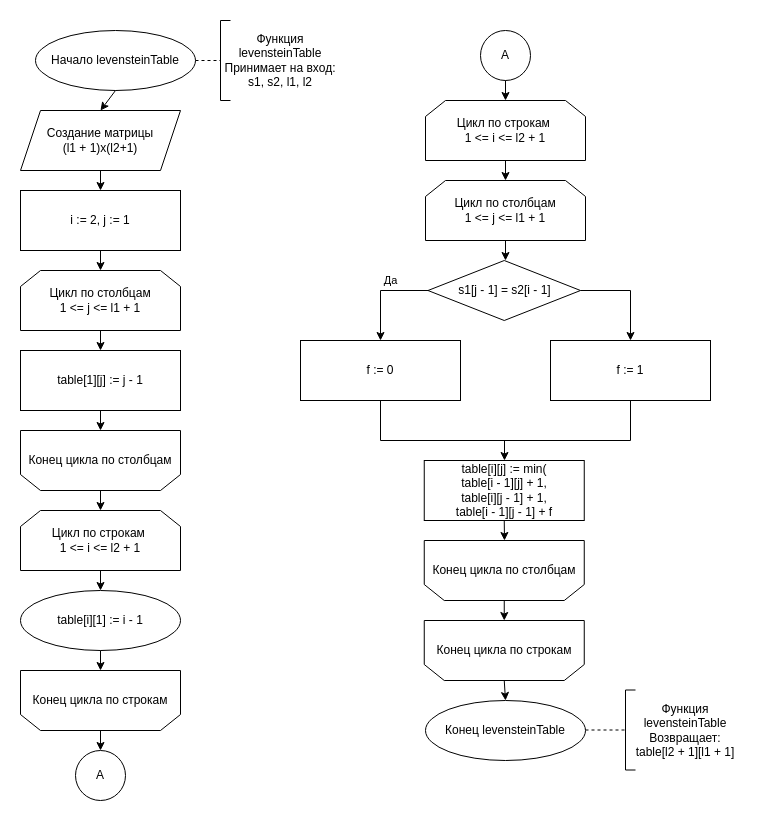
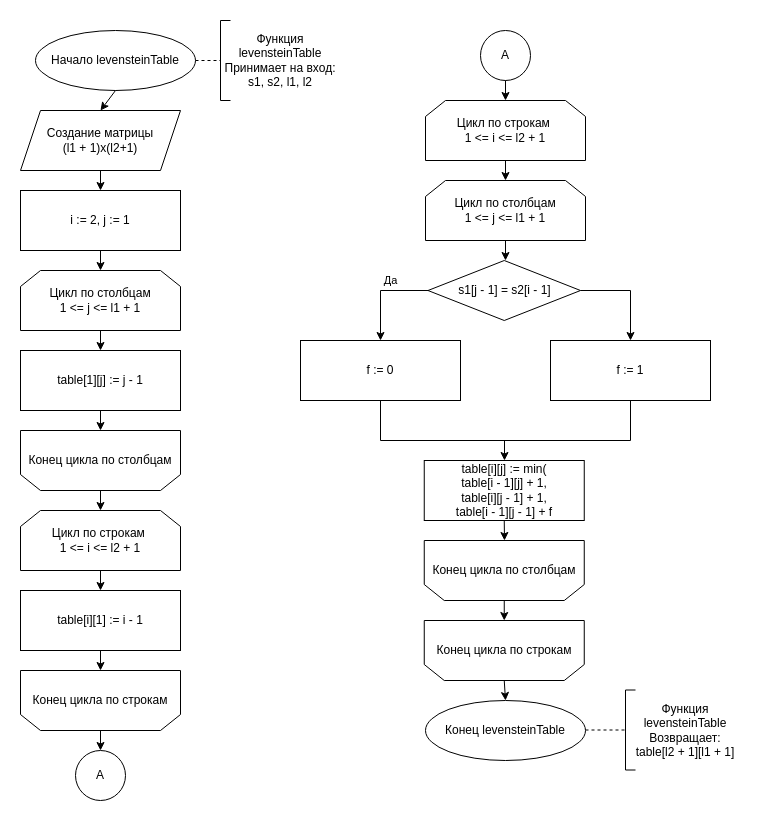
(101, 621) -> (101, 621)
